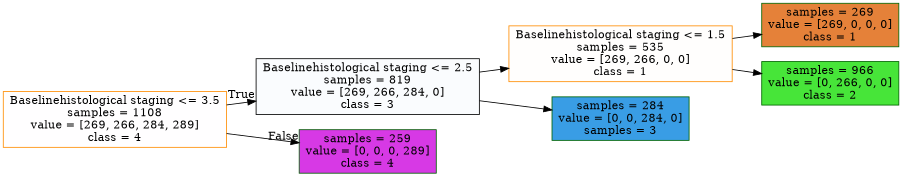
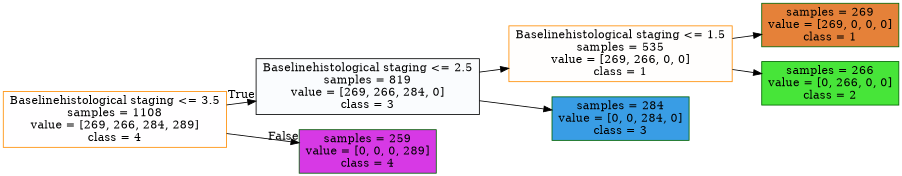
(830, 83) -> (830, 83)
(621, 119) -> (621, 119)
